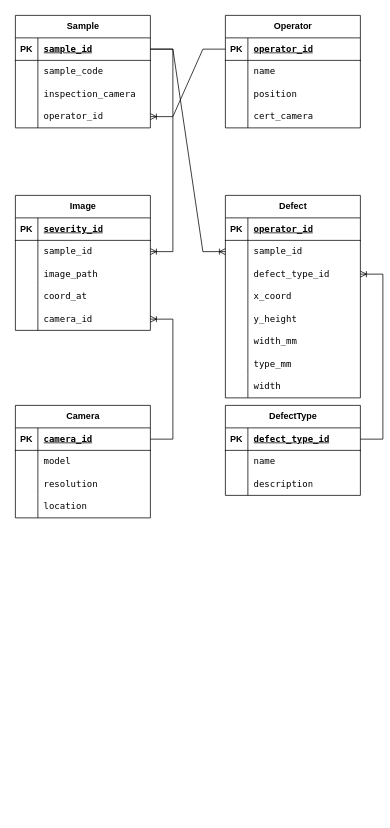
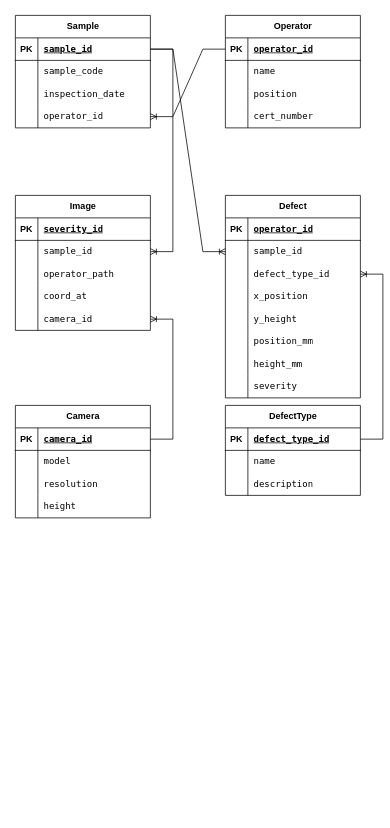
(84, 94) -> (79, 94)
(282, 117) -> (282, 117)
(68, 274) -> (77, 274)
(272, 297) -> (277, 297)
(273, 342) -> (279, 342)
(272, 364) -> (275, 364)
(265, 387) -> (273, 387)
(62, 507) -> (58, 507)
